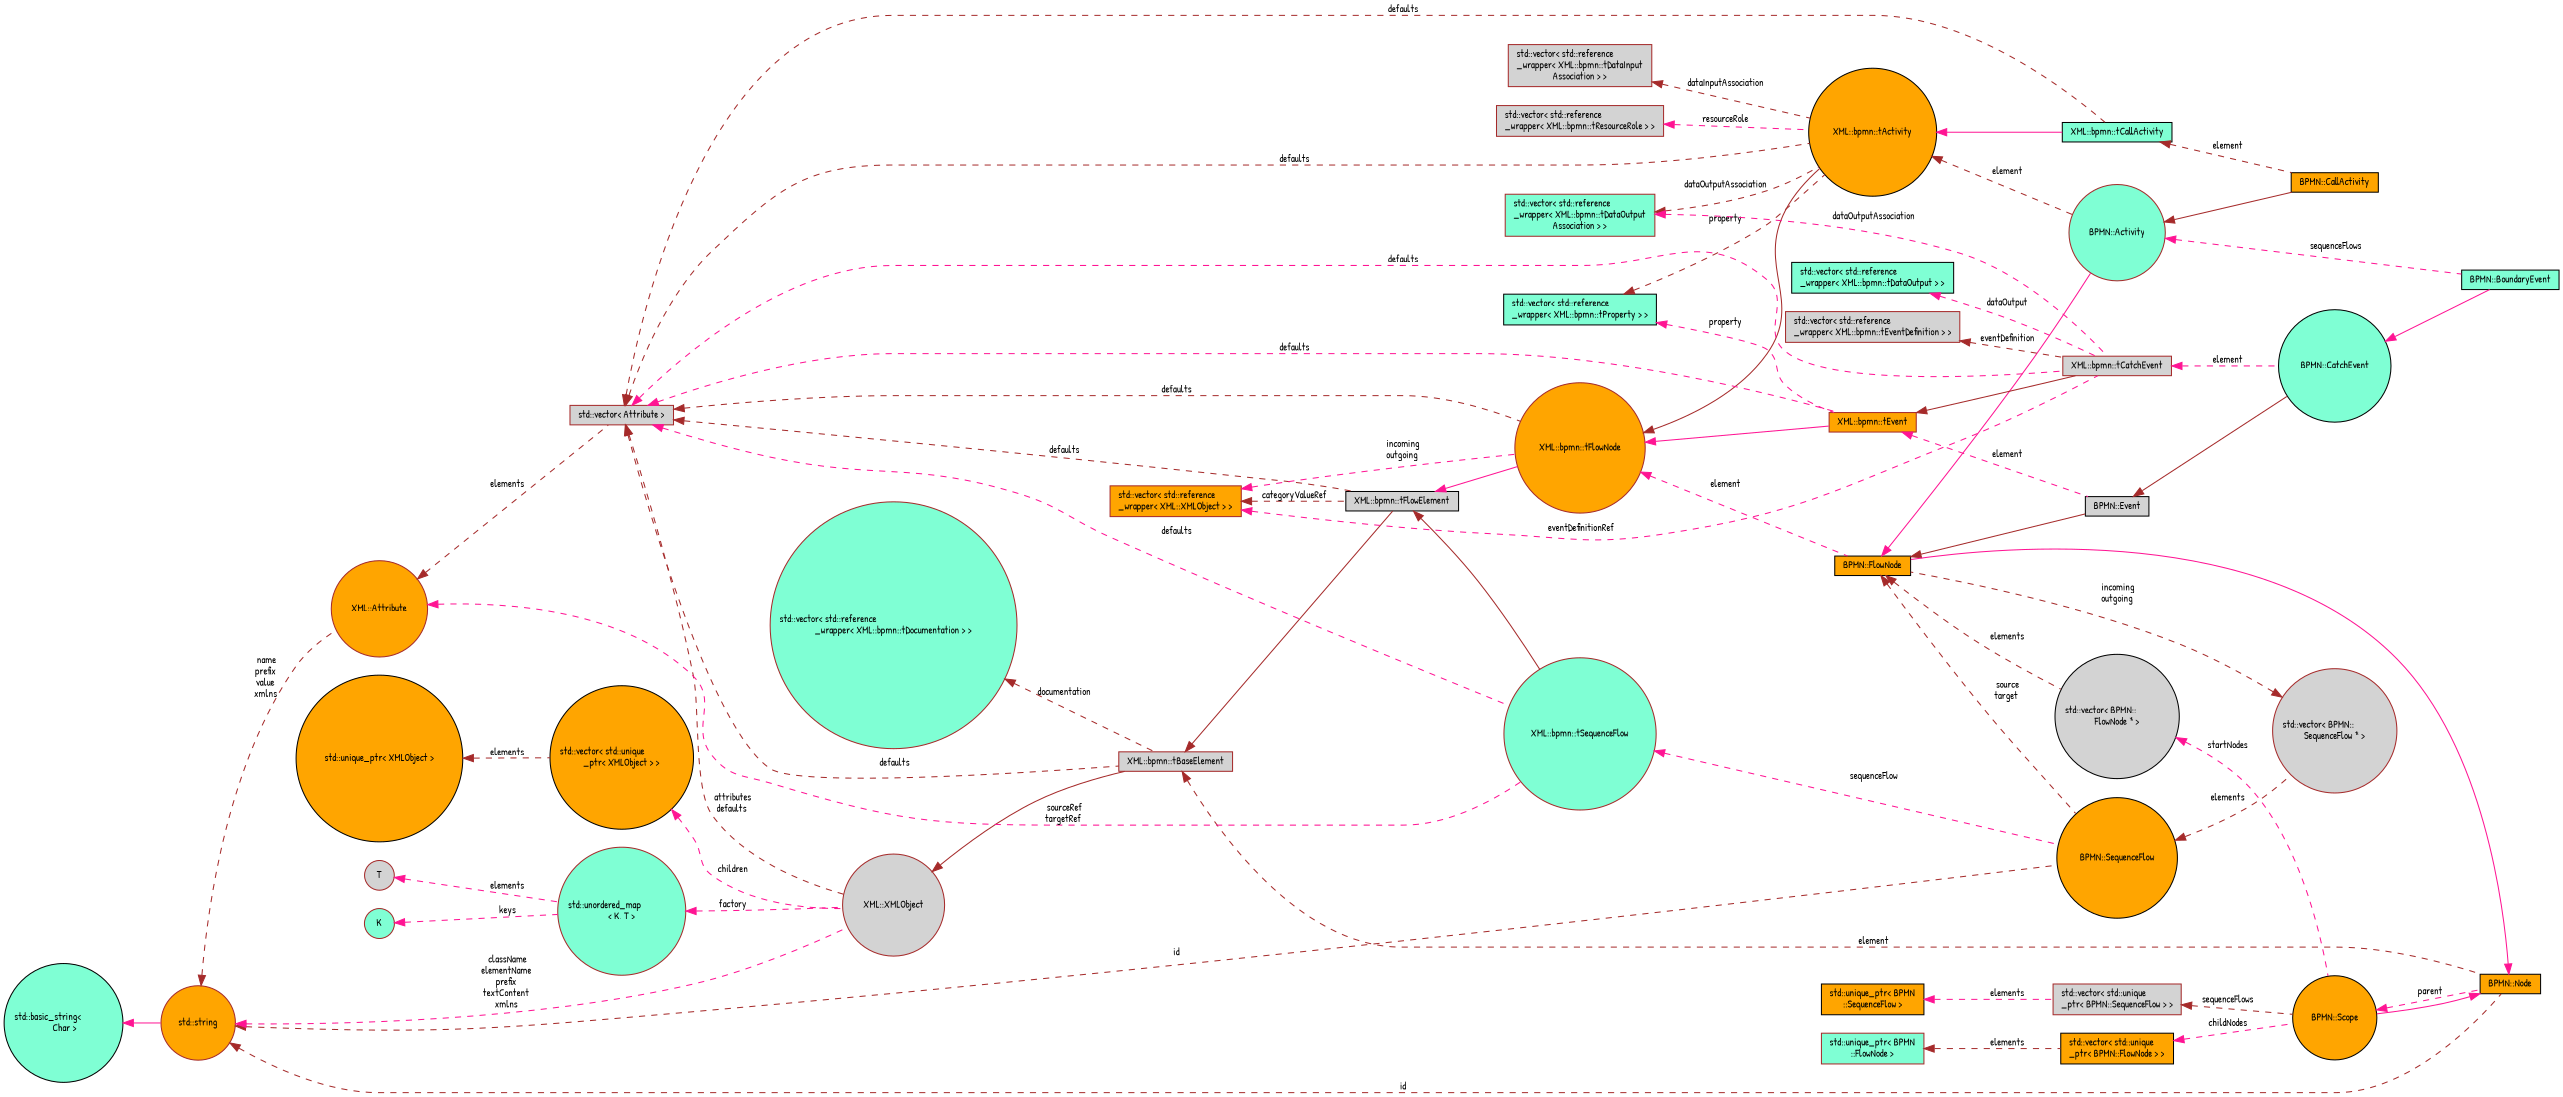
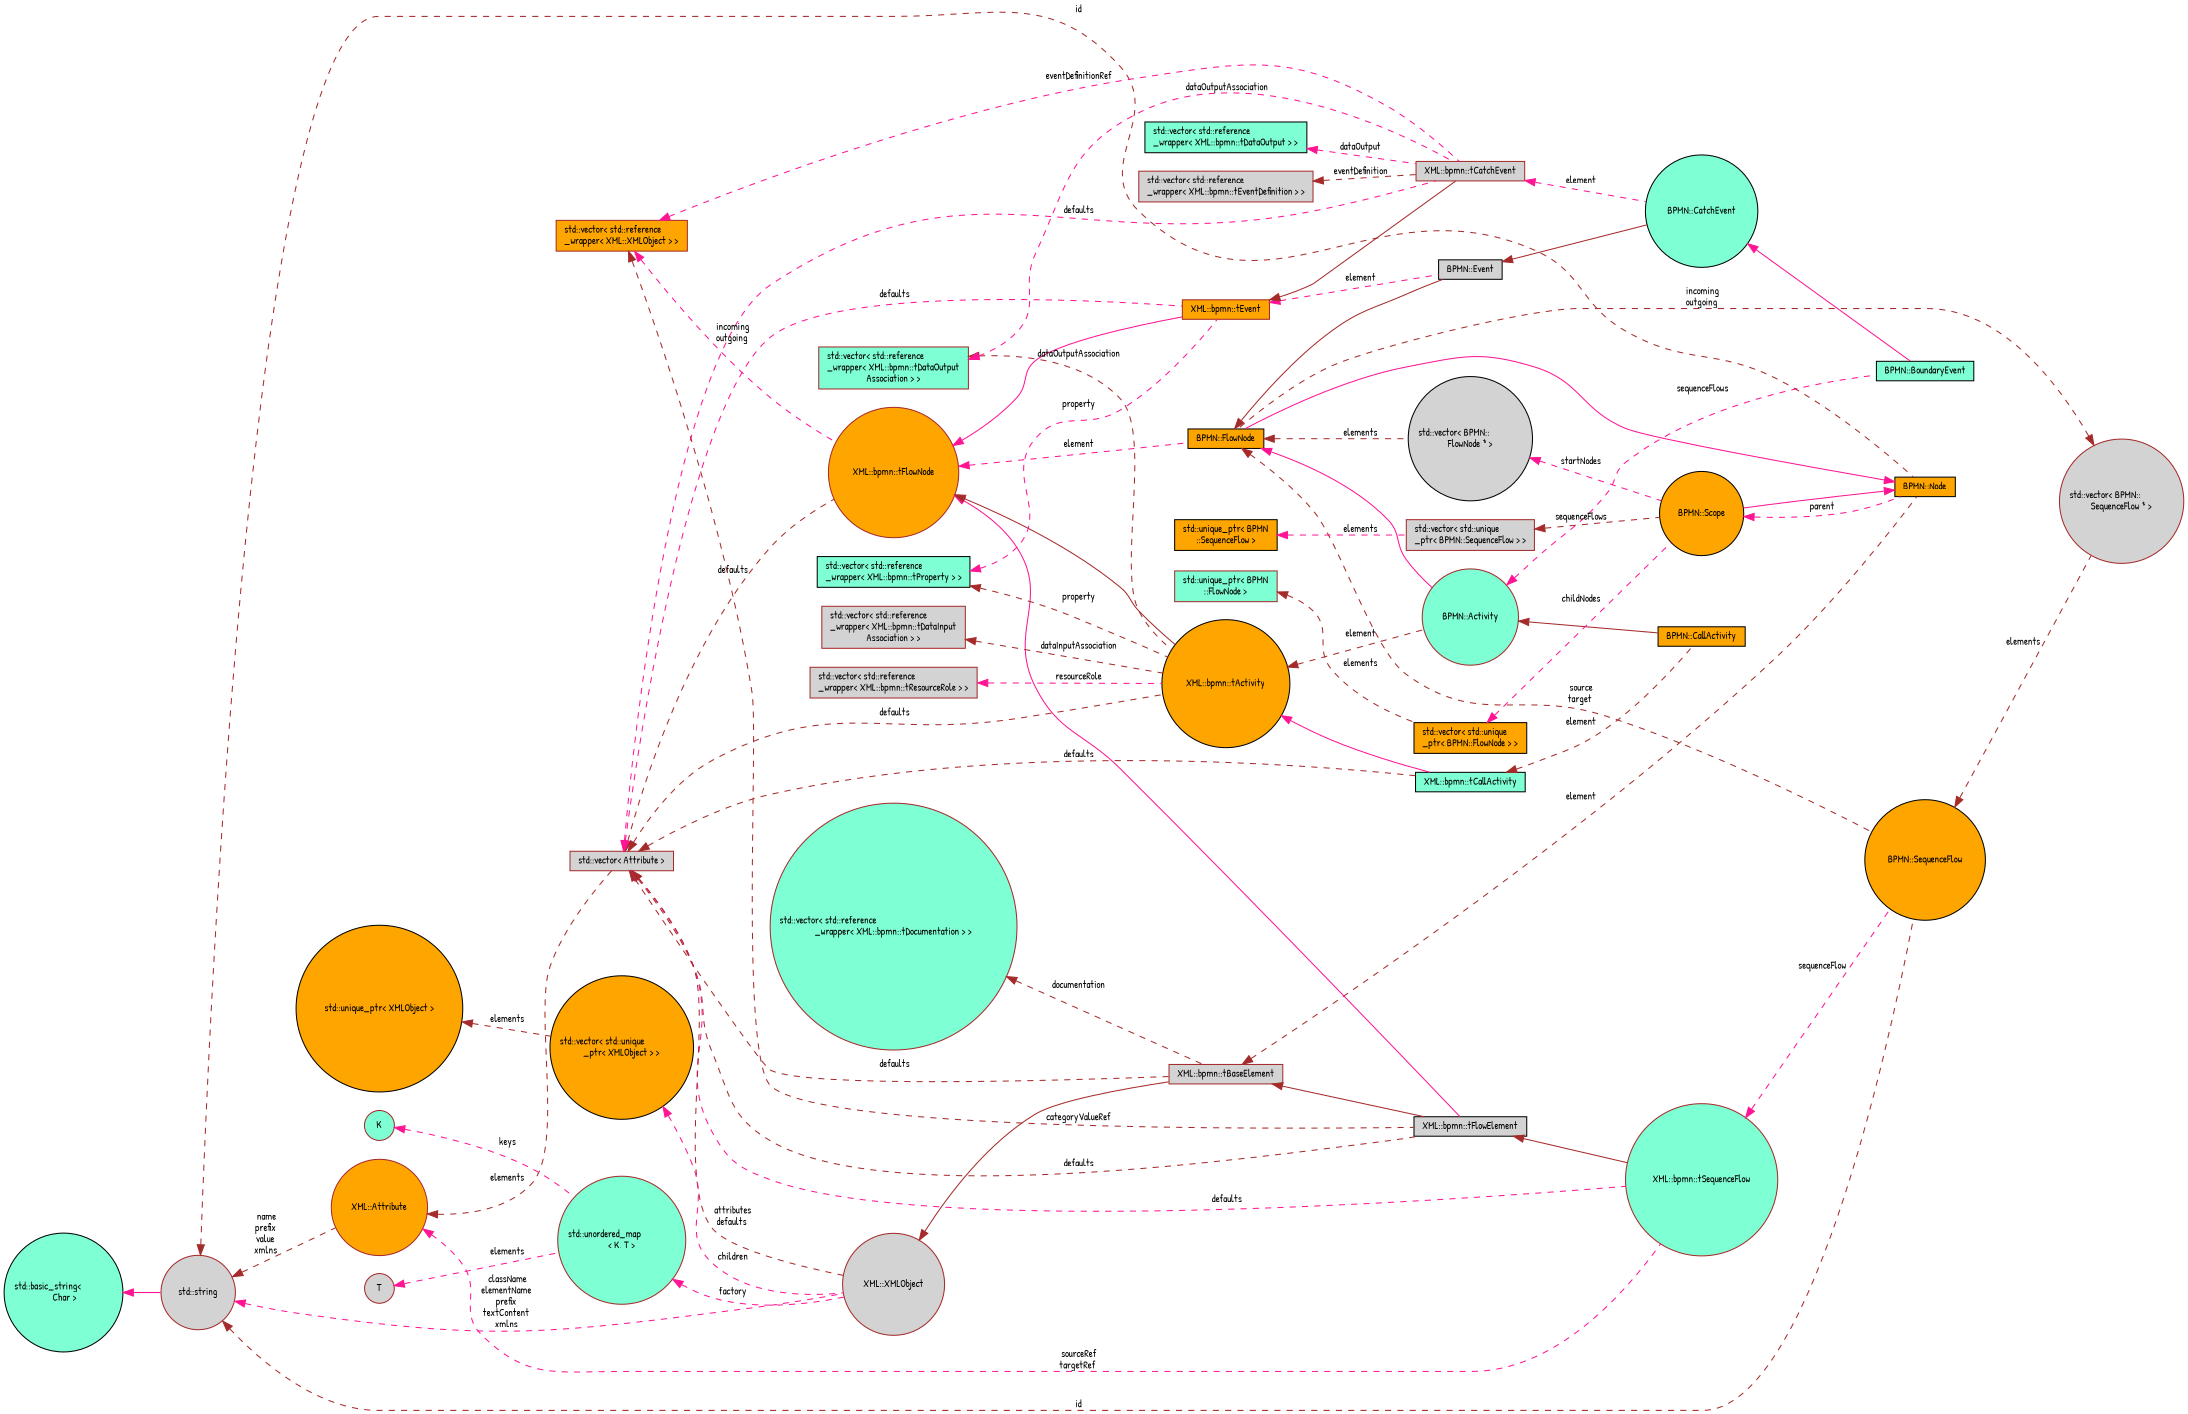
(1481, 478) -> (1174, 822)
(198, 1023) -> (198, 1293)
